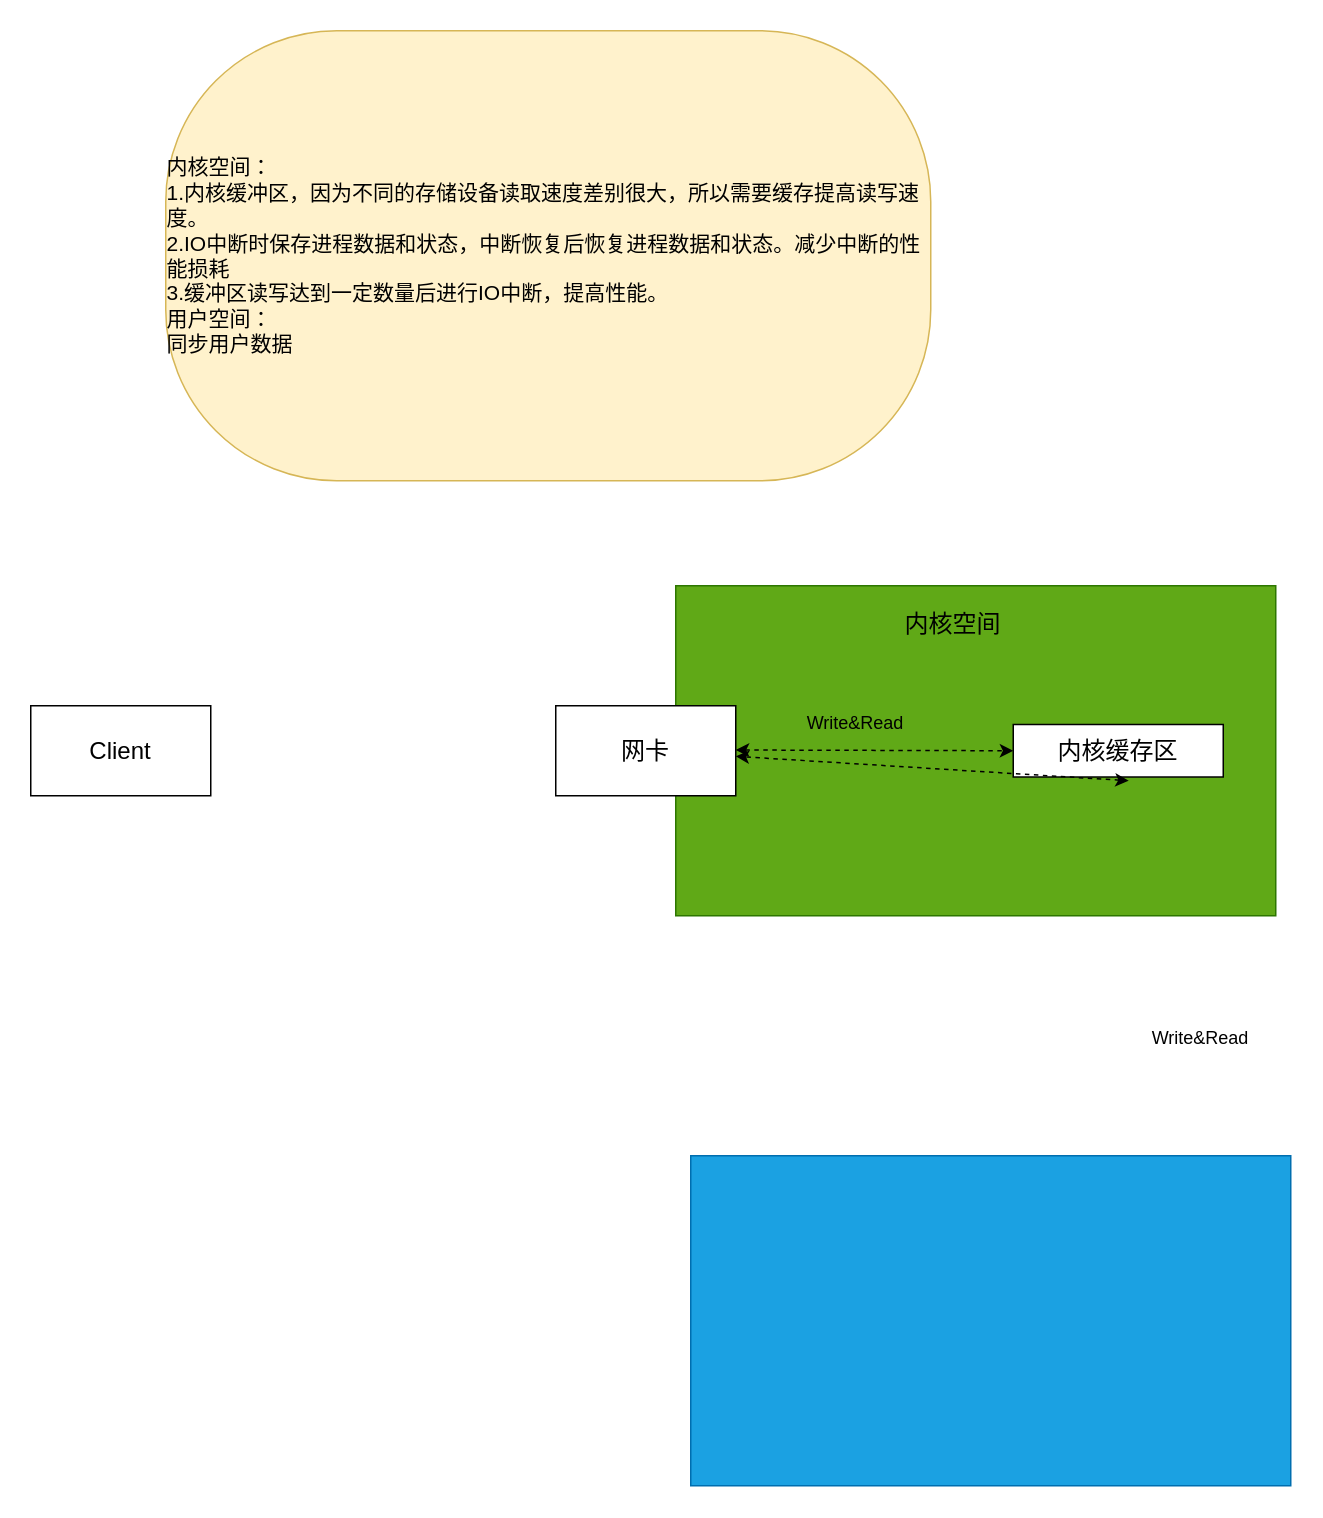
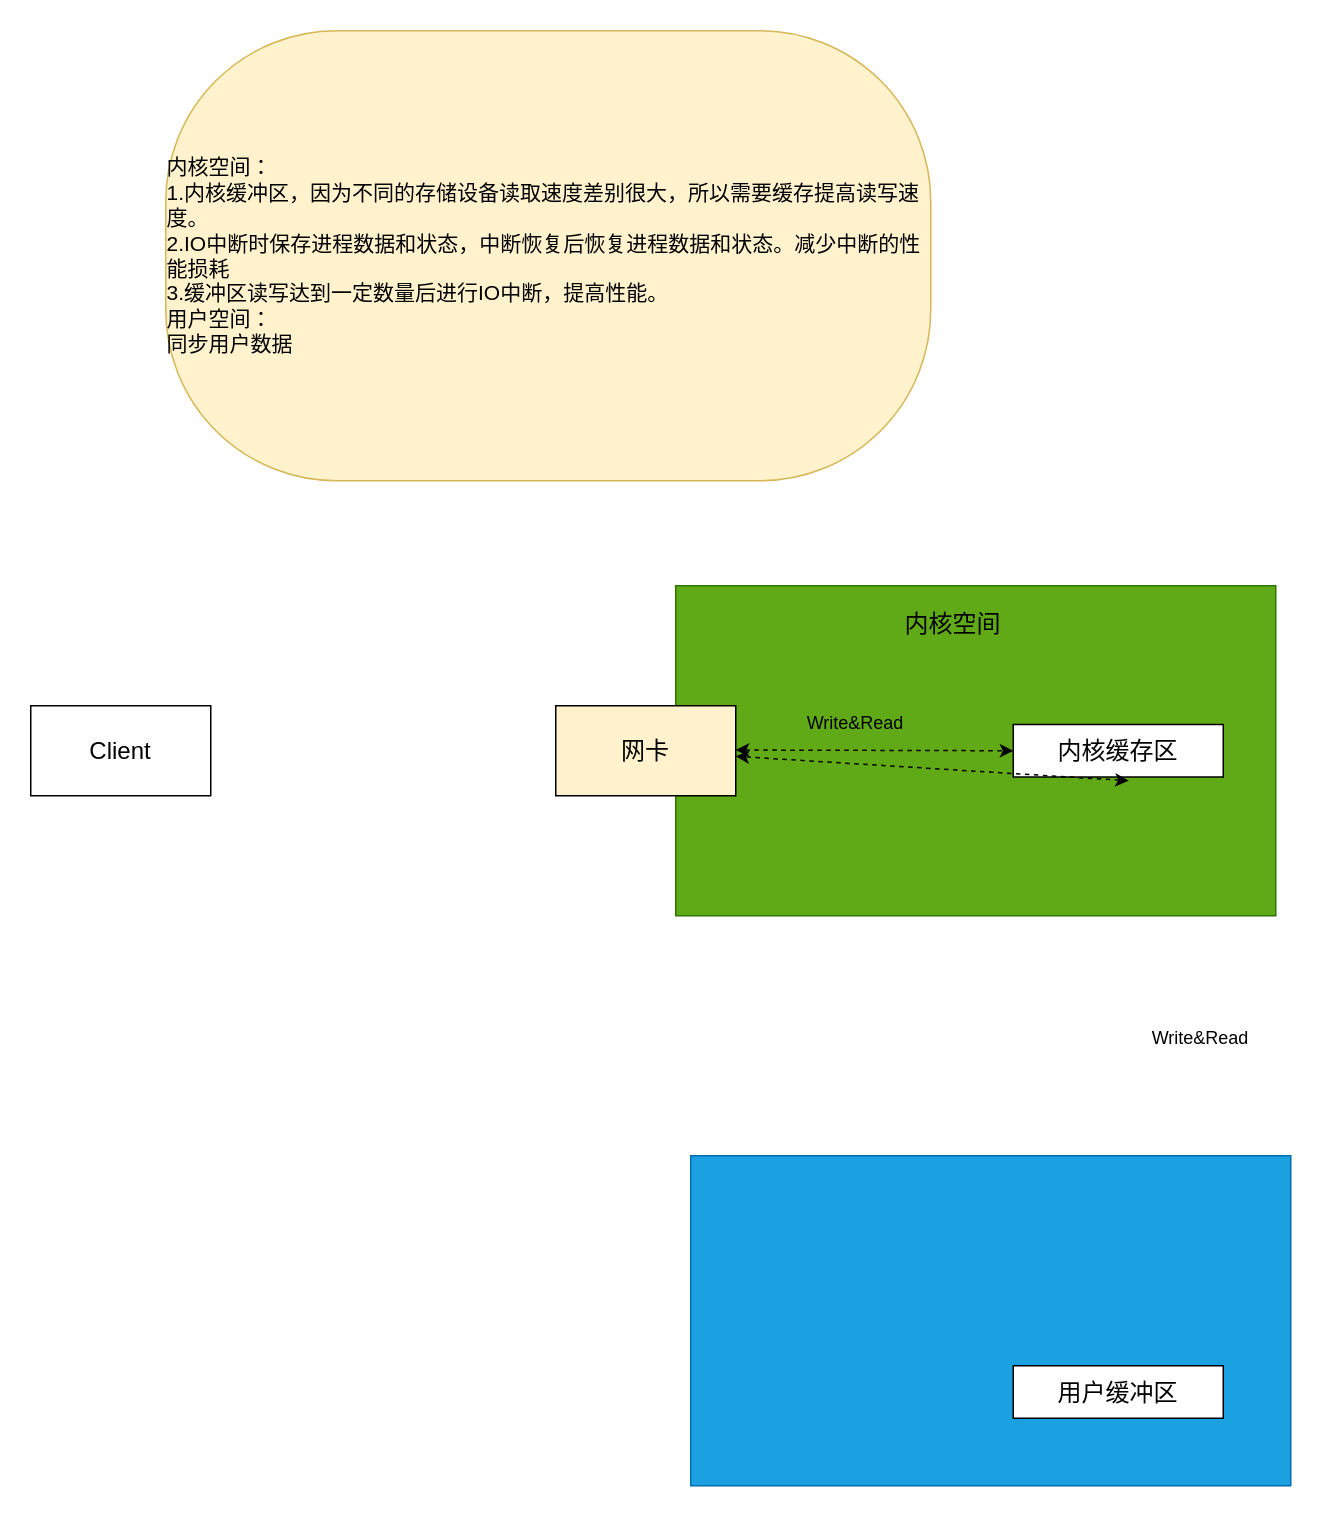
(646, 751) -> (646, 751)
none -> (1118, 1392)
